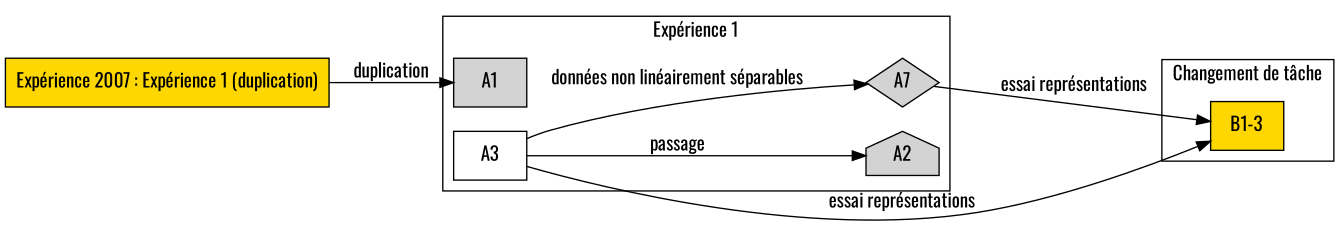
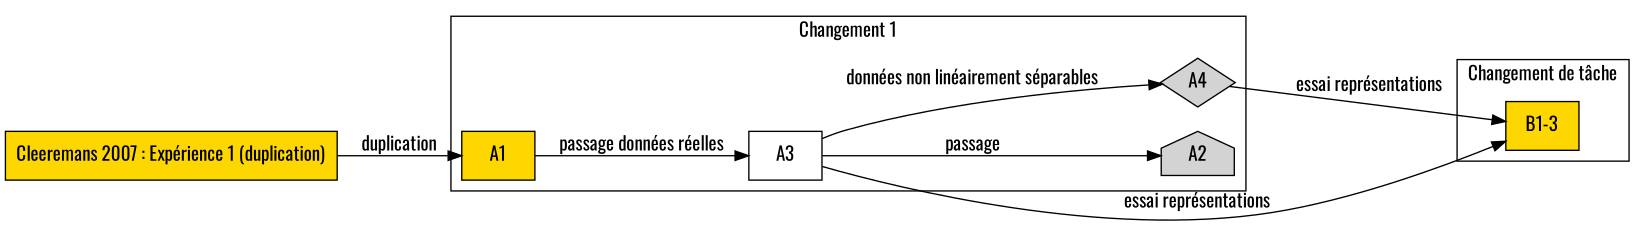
(696, 32) -> (848, 32)
(167, 83) -> (171, 156)
(490, 83) -> (498, 156)
(903, 83) -> (1198, 83)
none -> (635, 156)
